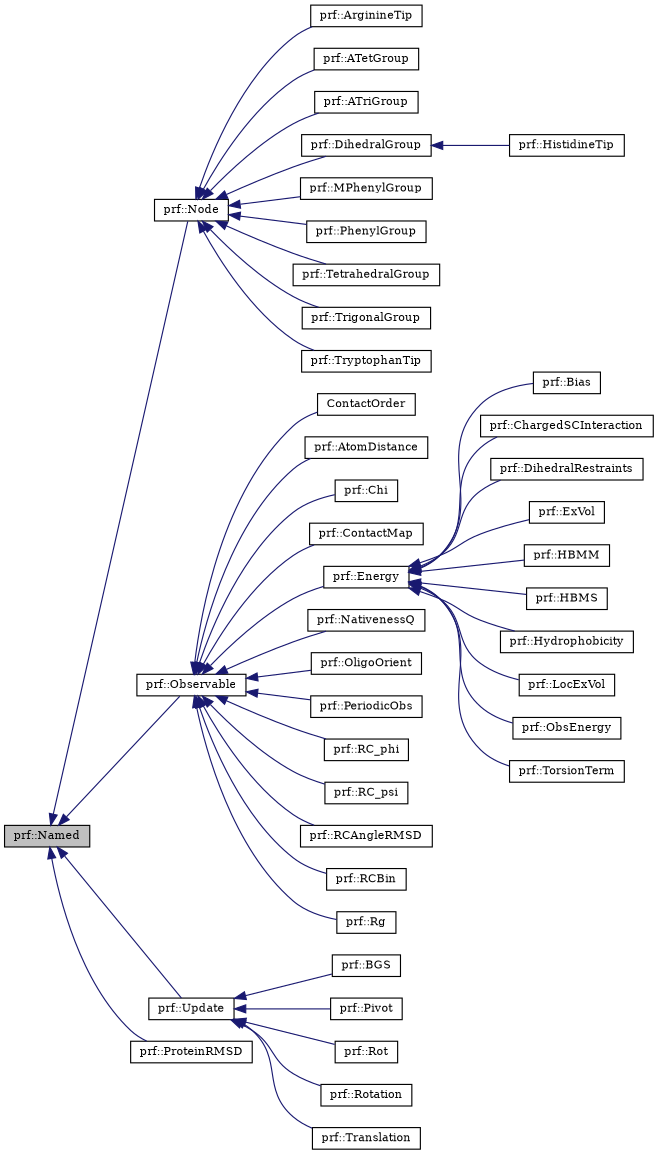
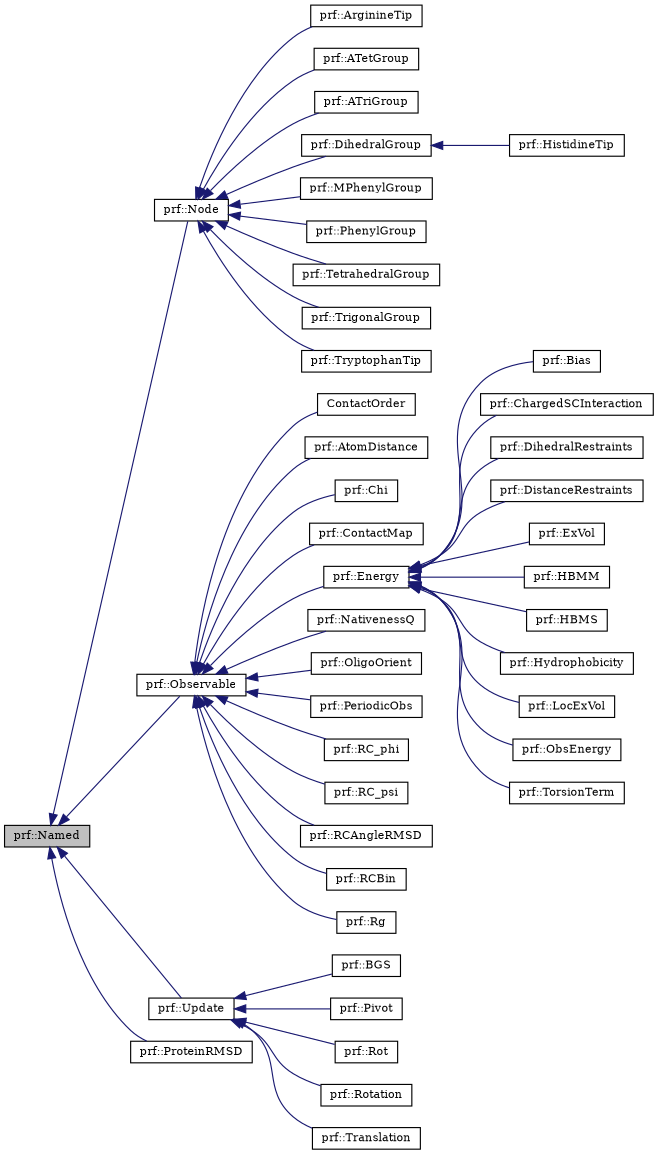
none -> (567, 491)
